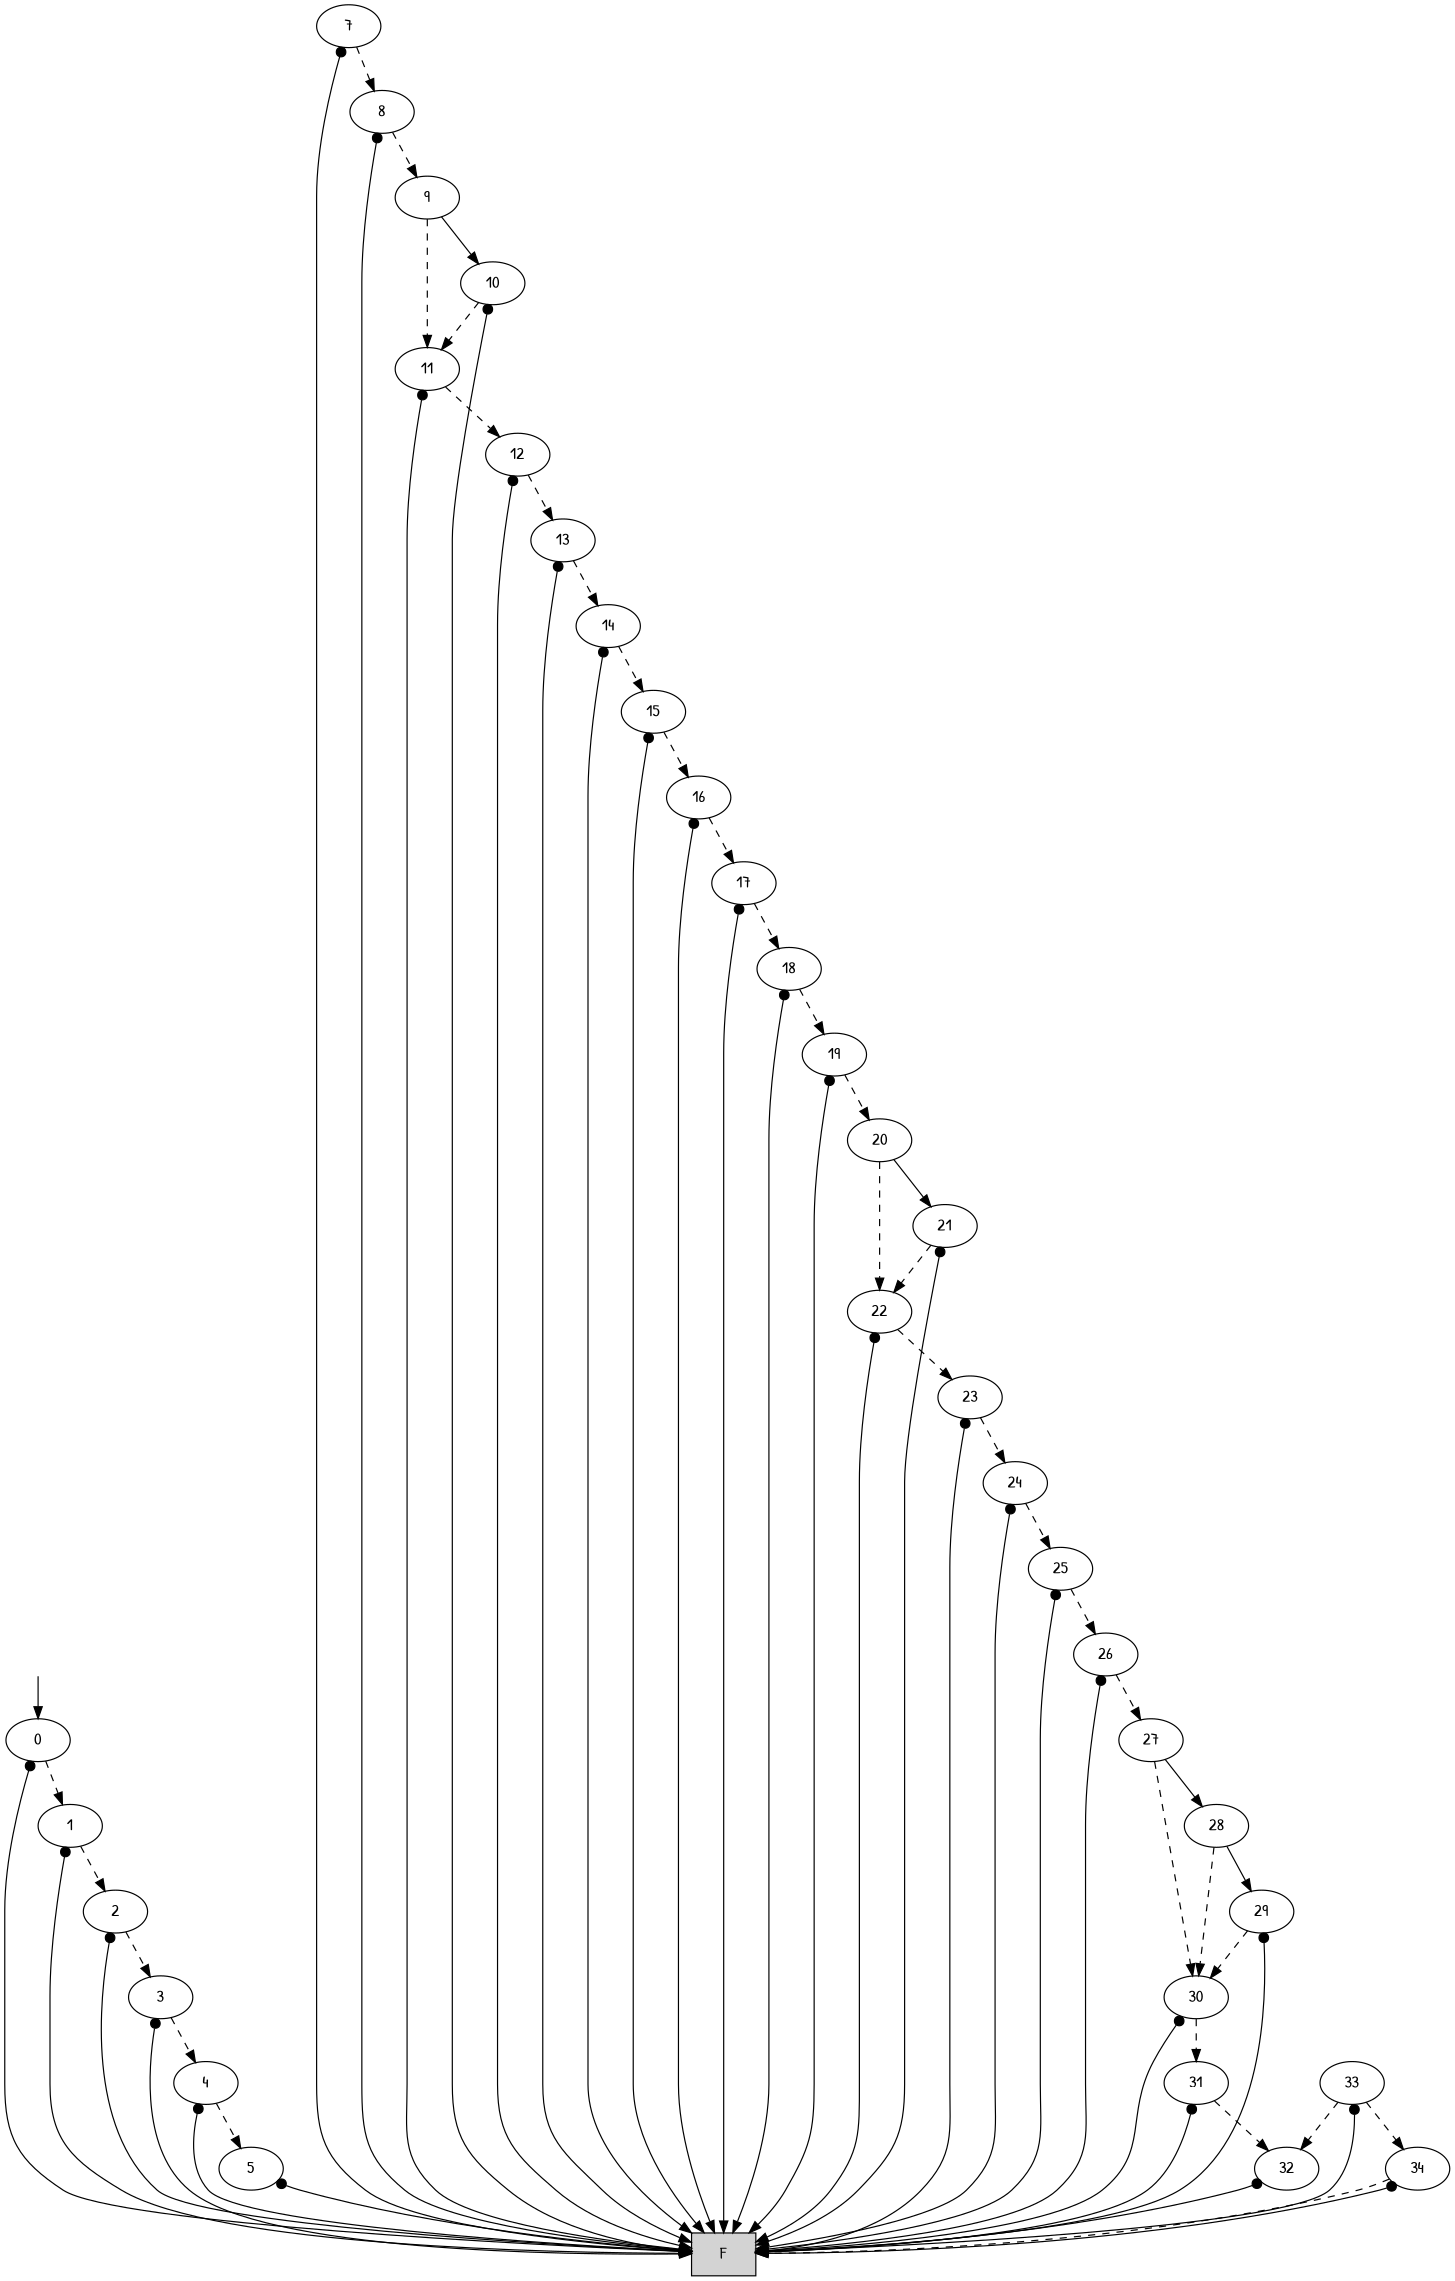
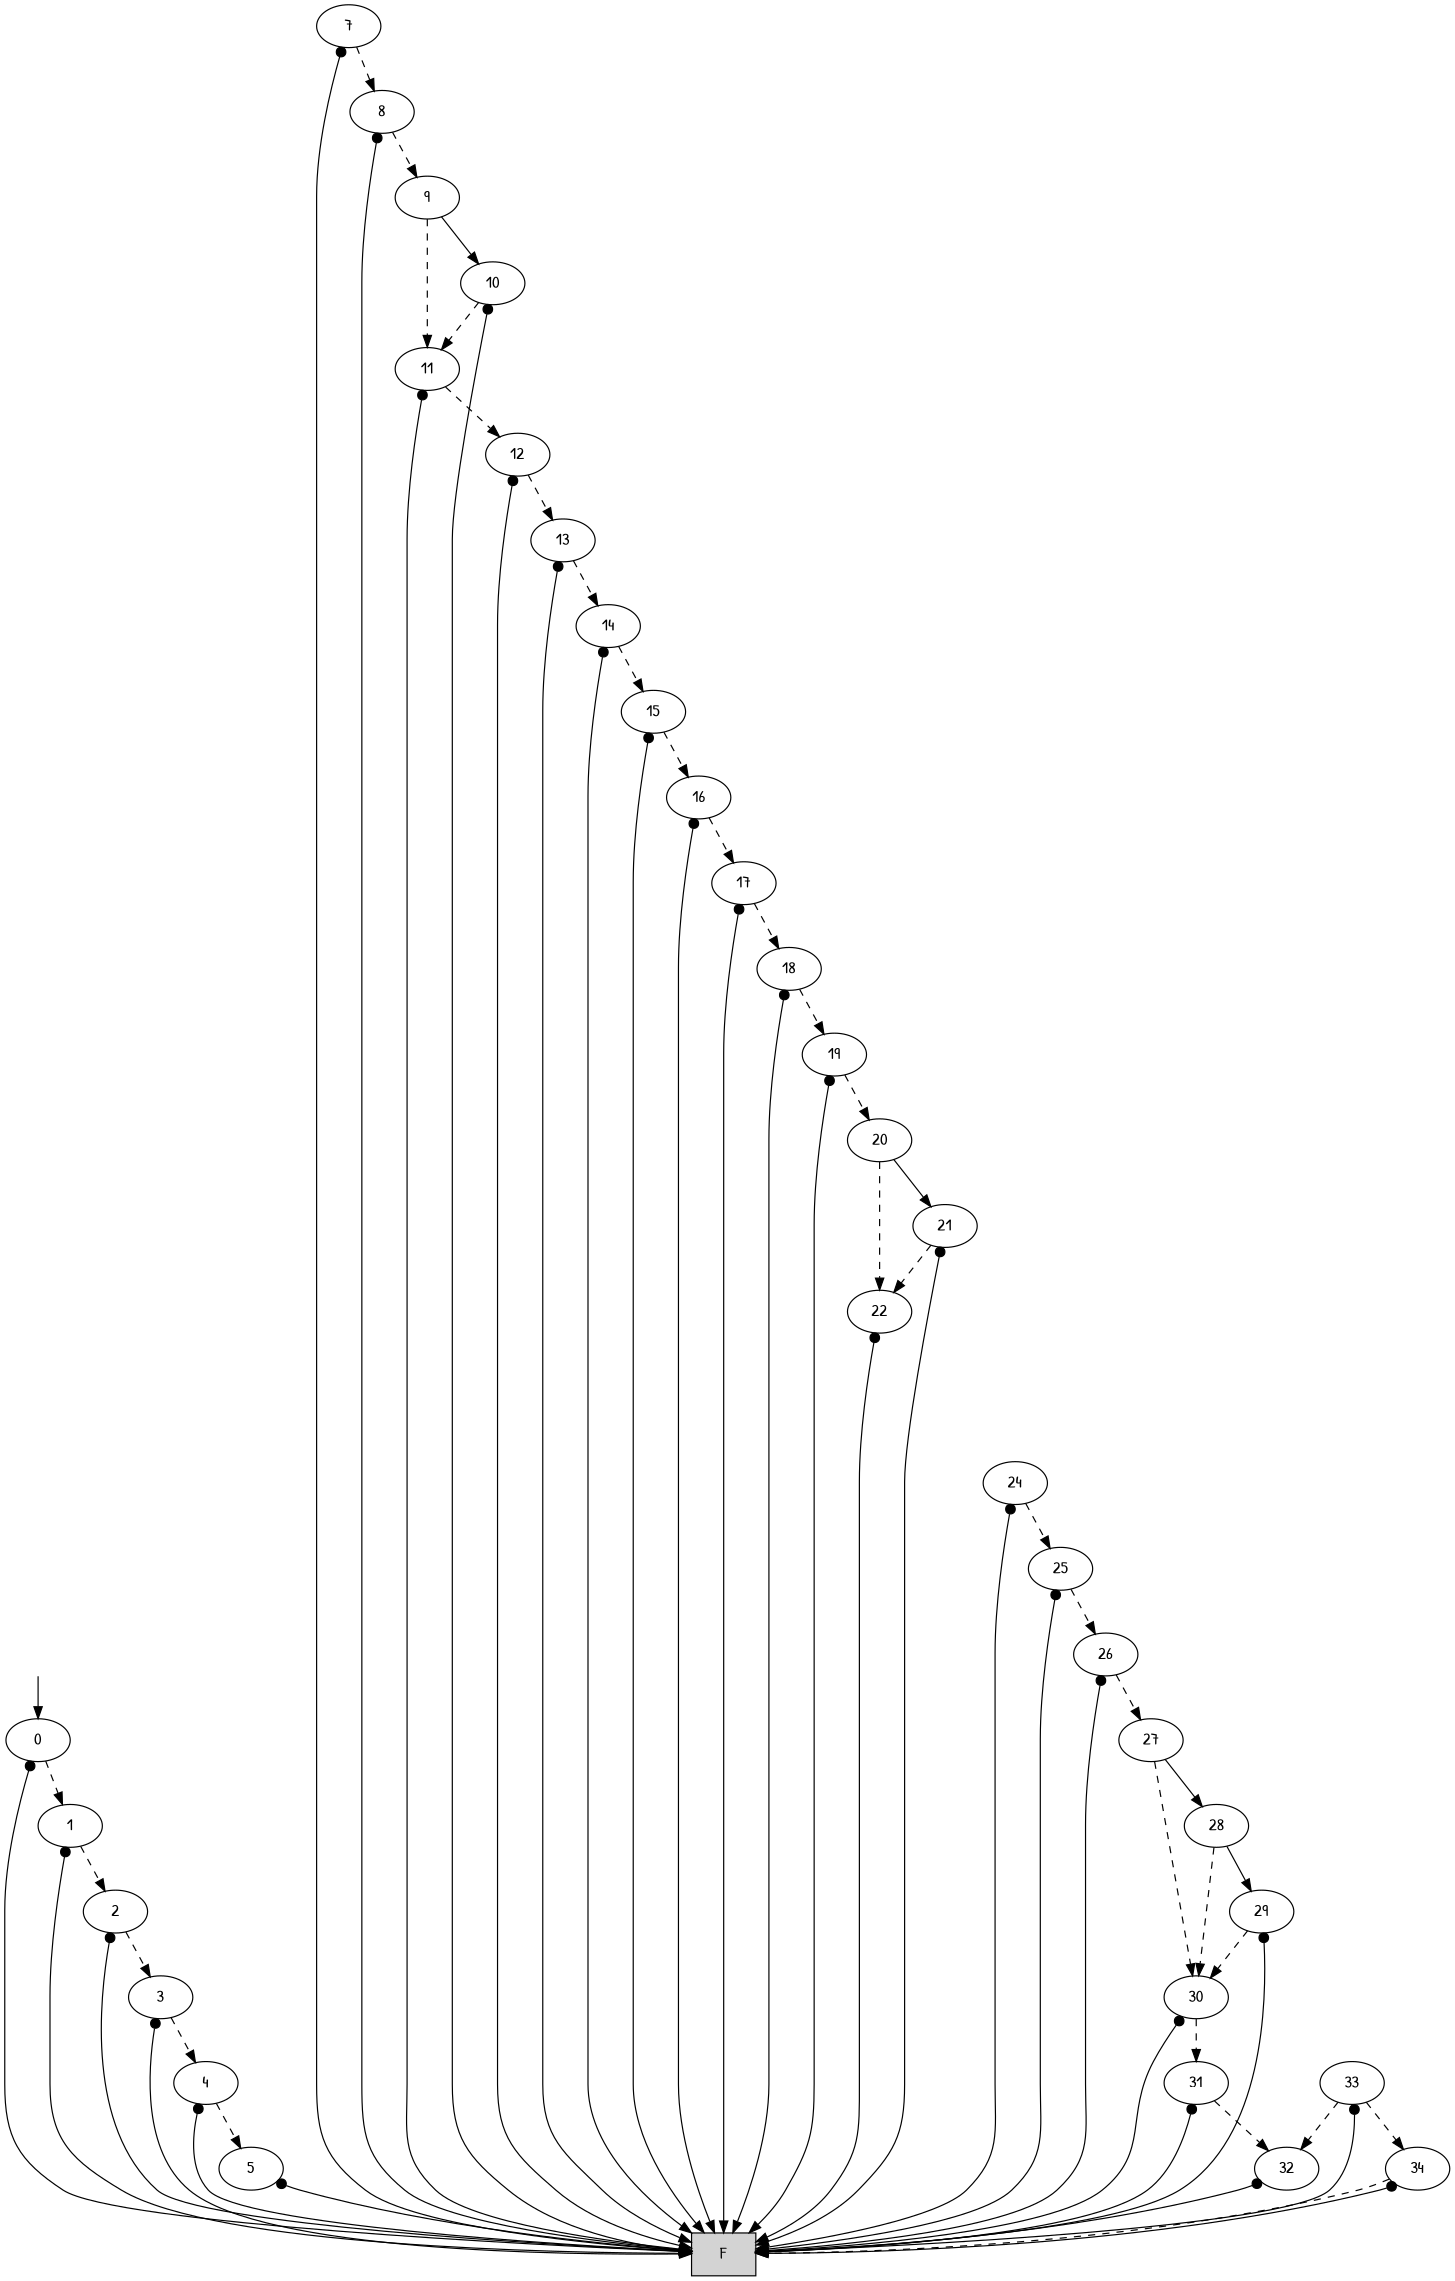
(970, 1397) -> none
